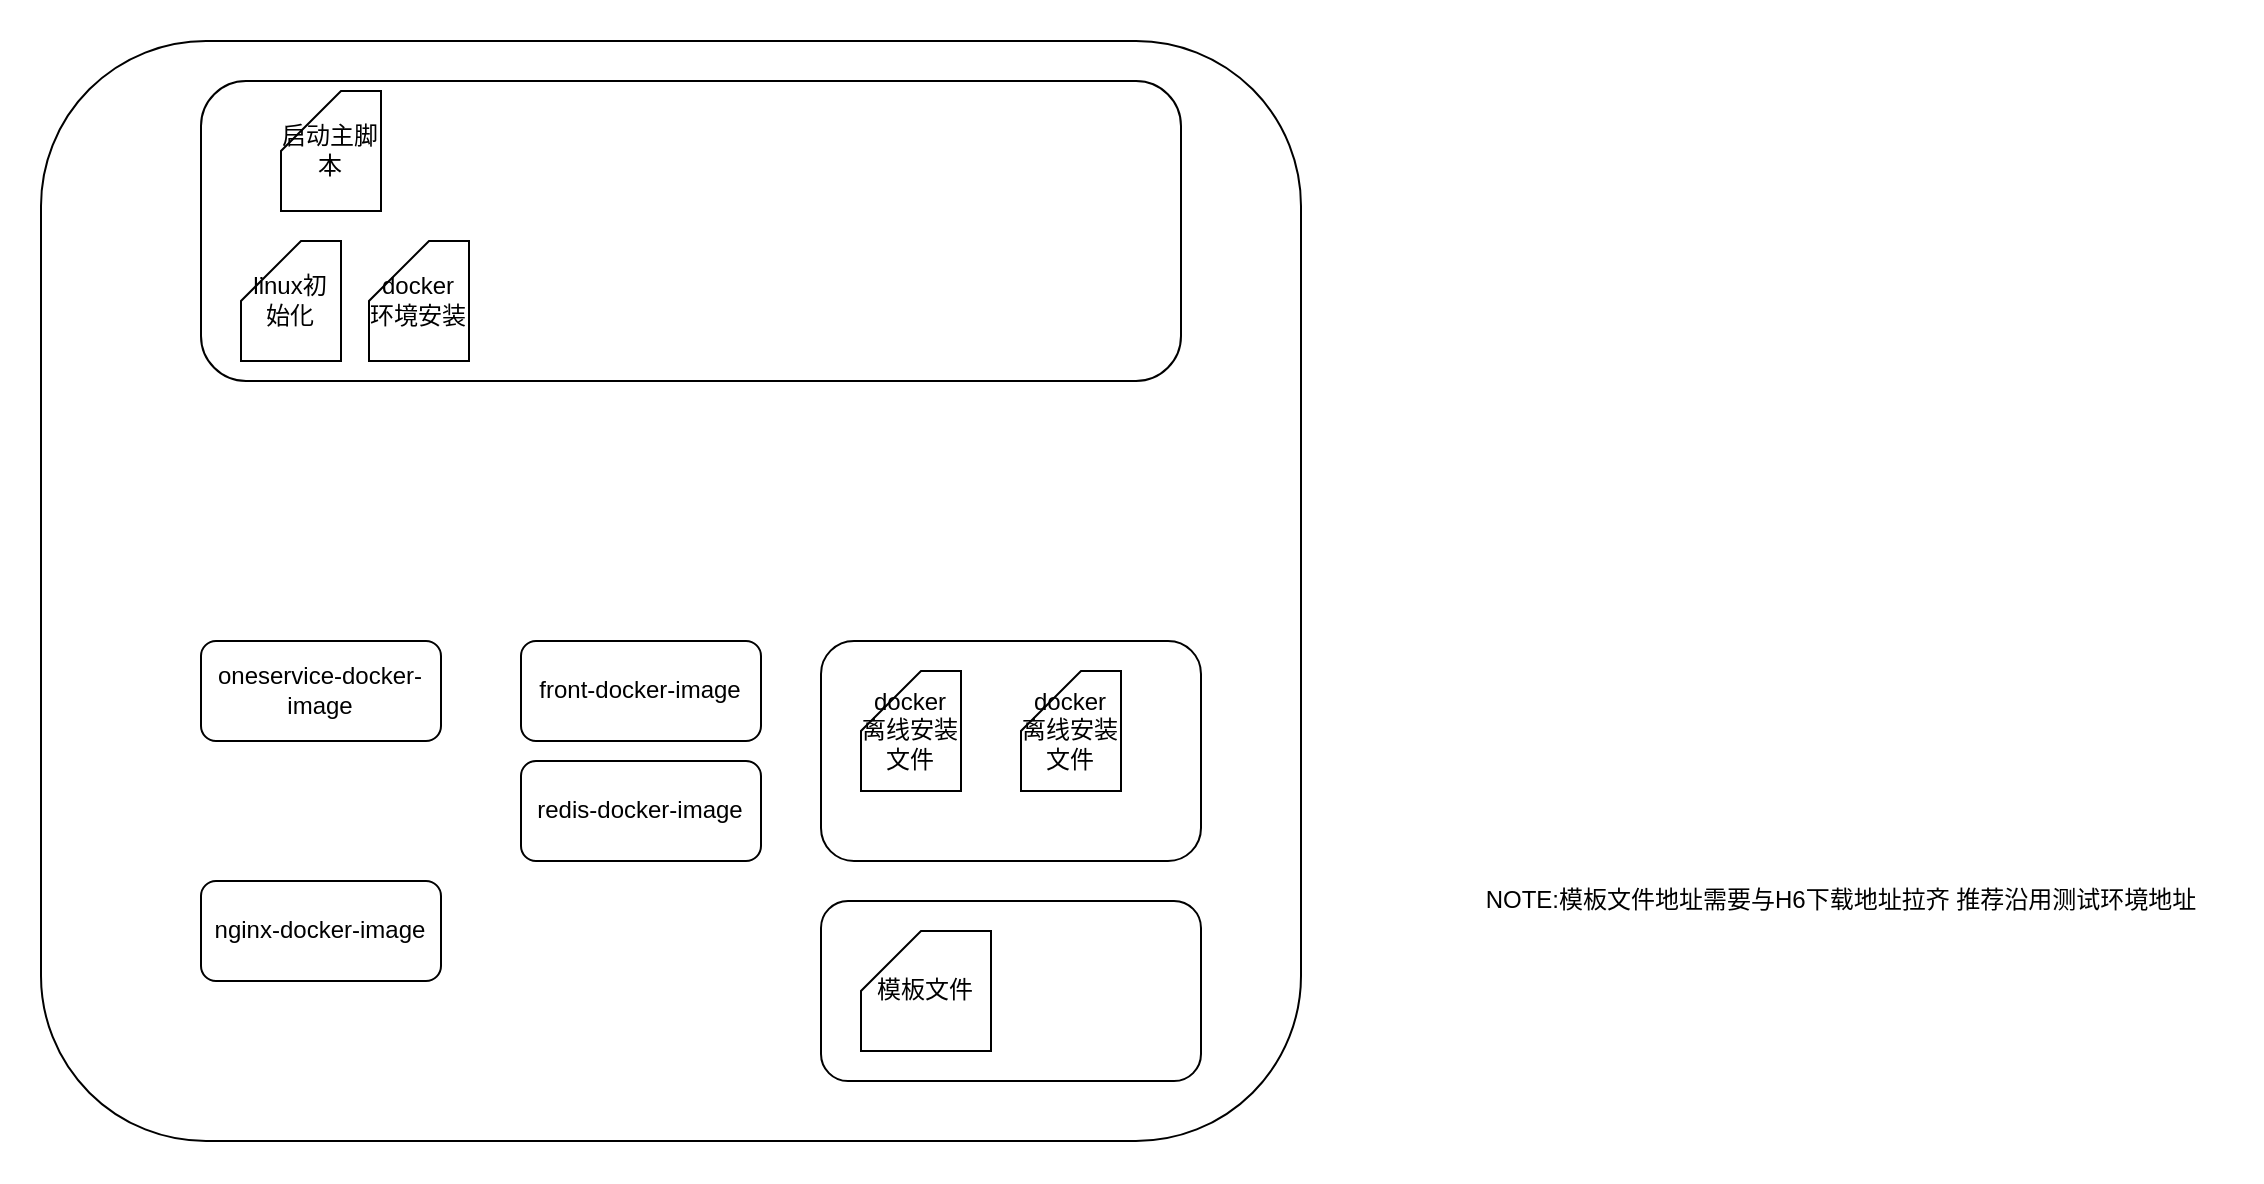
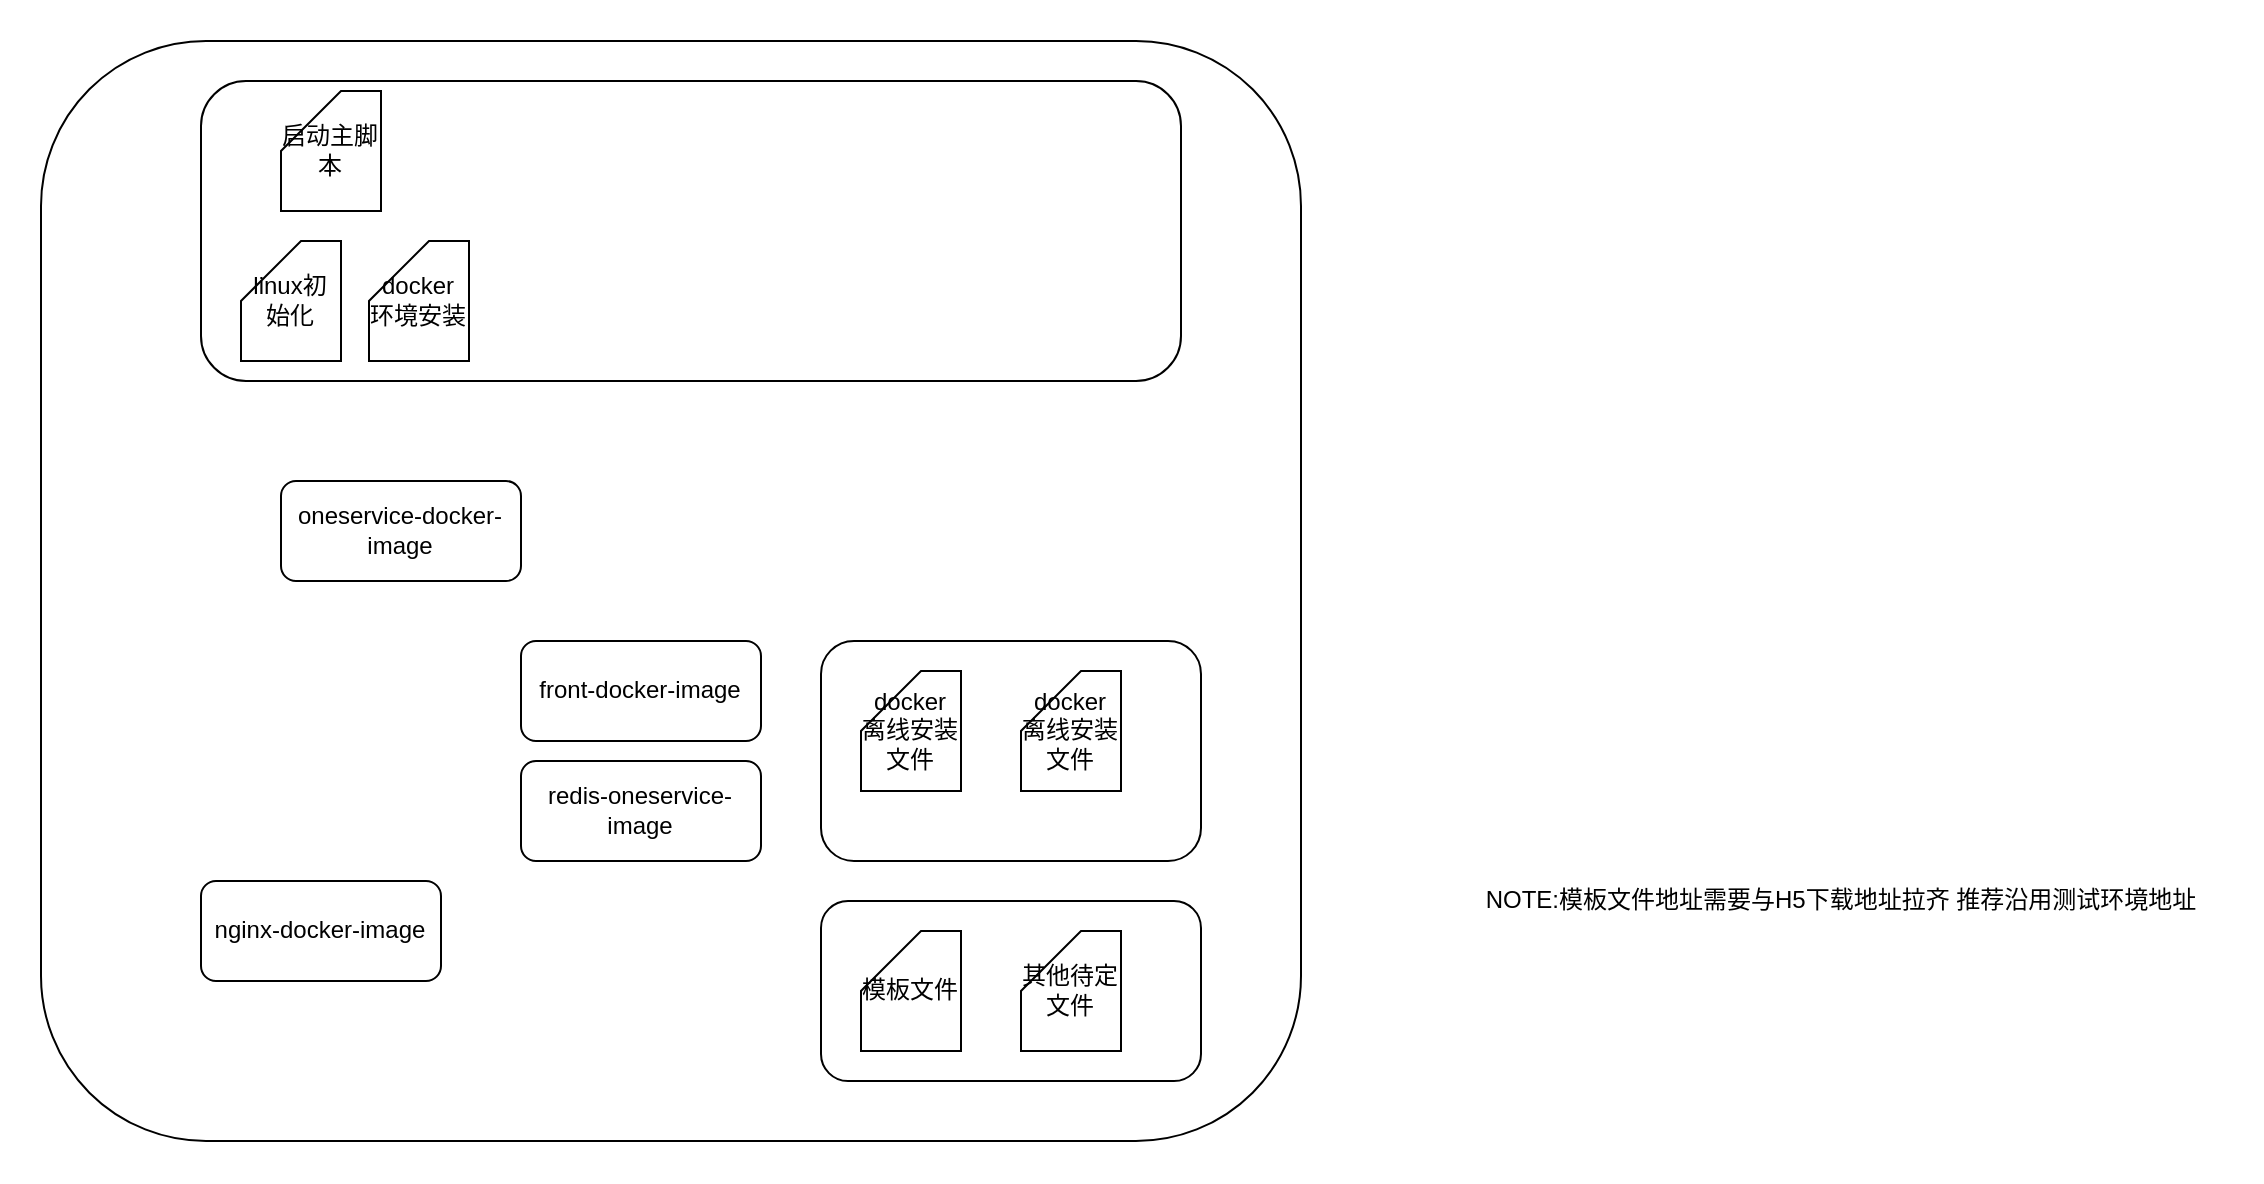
(321, 691) -> (401, 531)
(641, 811) -> (641, 811)
(1842, 901) -> (1842, 901)
(926, 991) -> (911, 991)
none -> (1071, 991)
